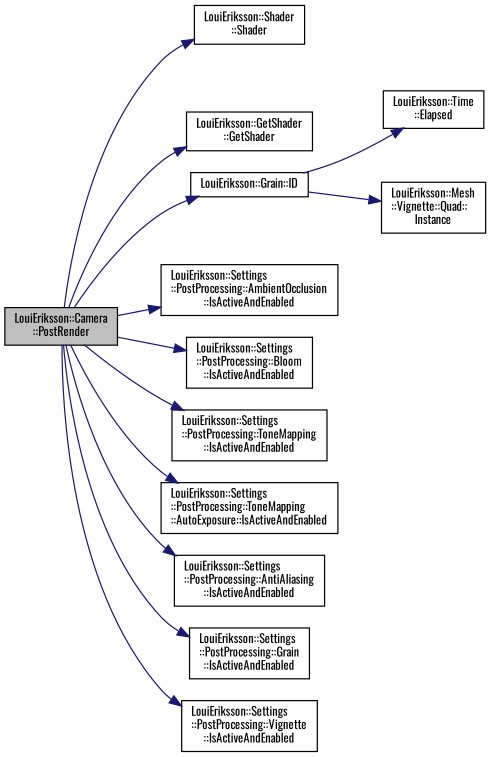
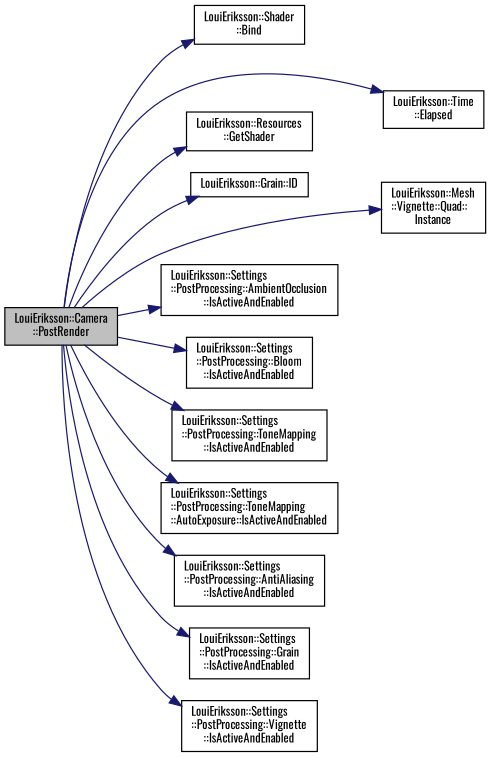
(249, 25) -> (249, 25)
(249, 131) -> (249, 131)
(349, 157) -> (154, 107)
(339, 196) -> (216, 235)
